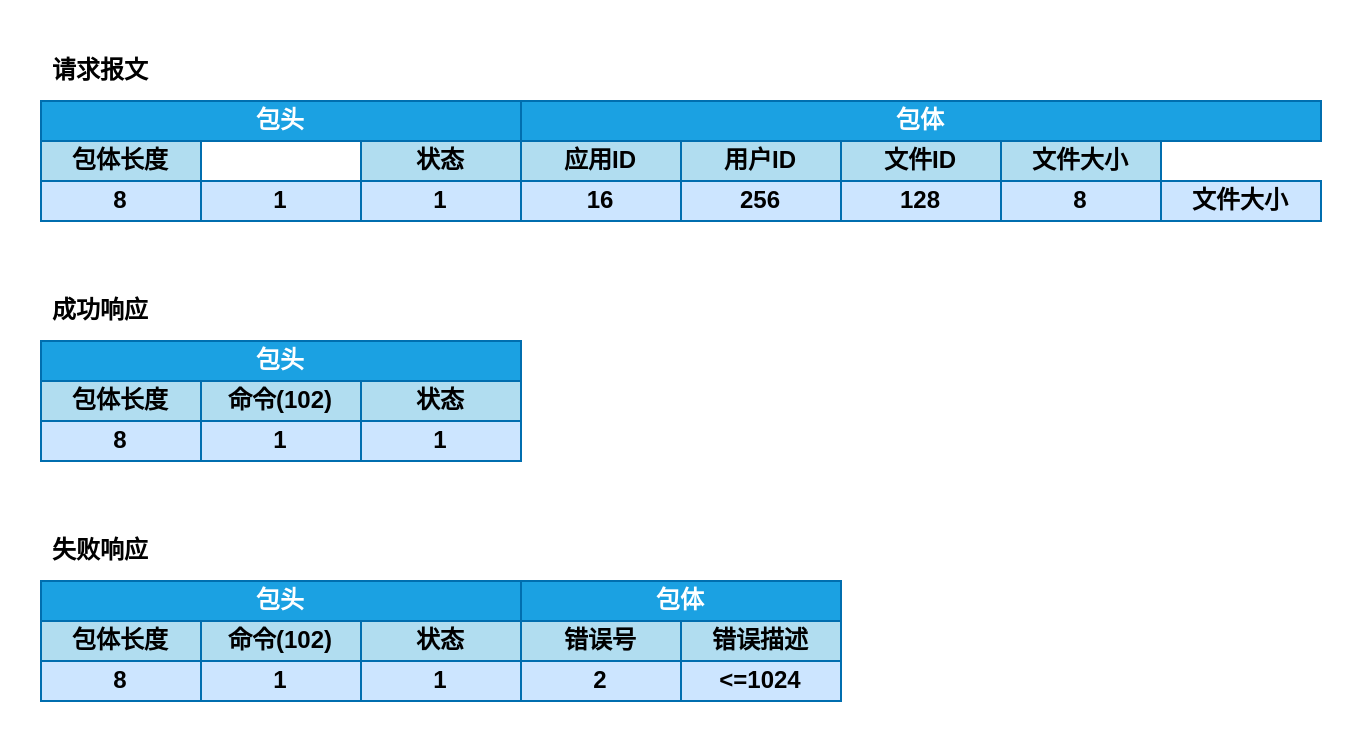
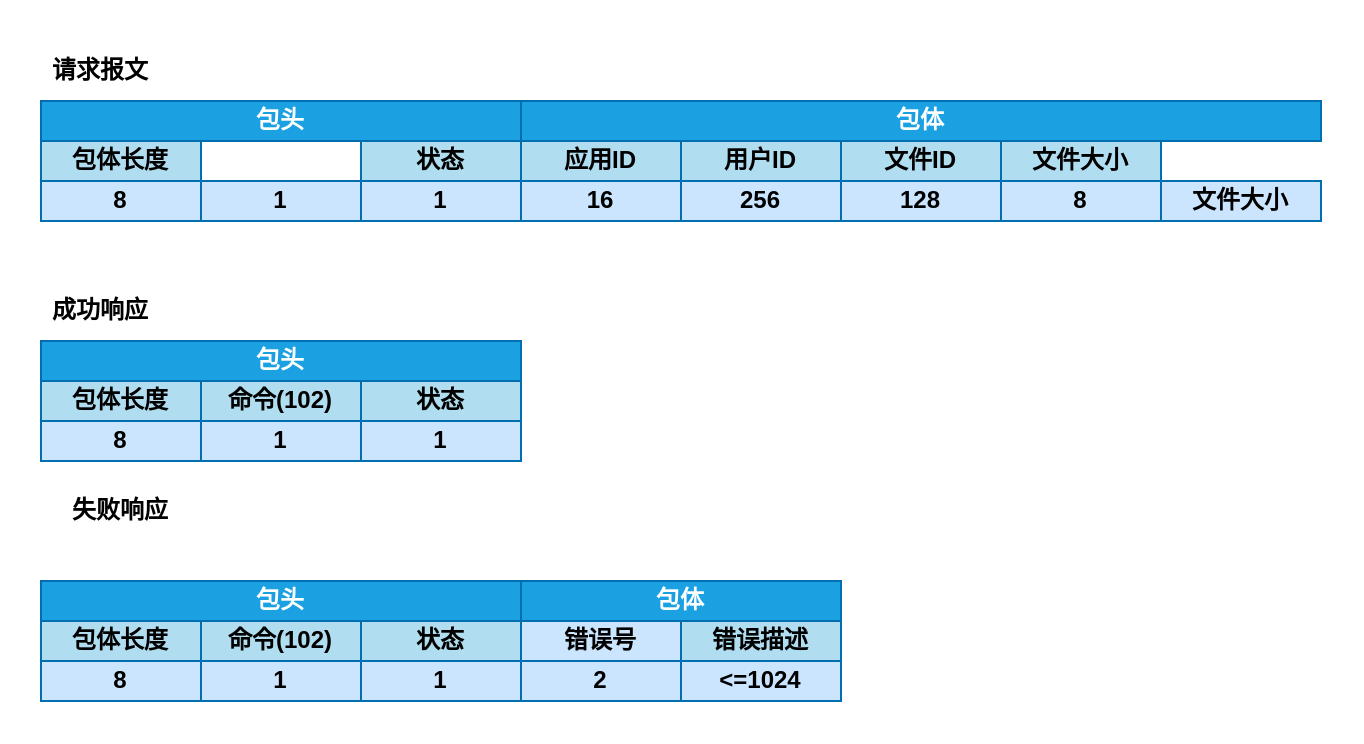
(101, 551) -> (121, 511)
(601, 641) -> (601, 641)
